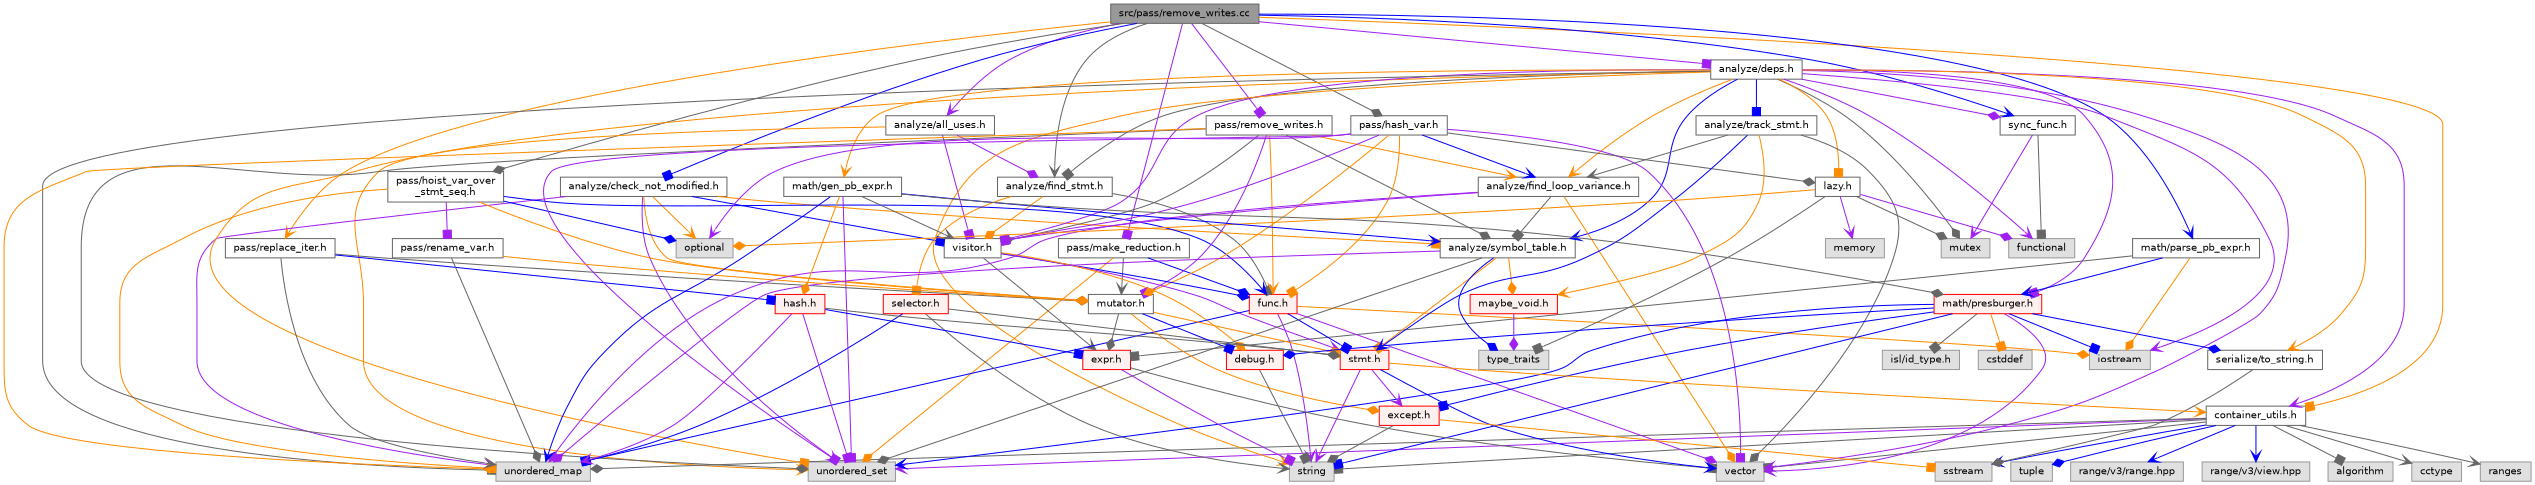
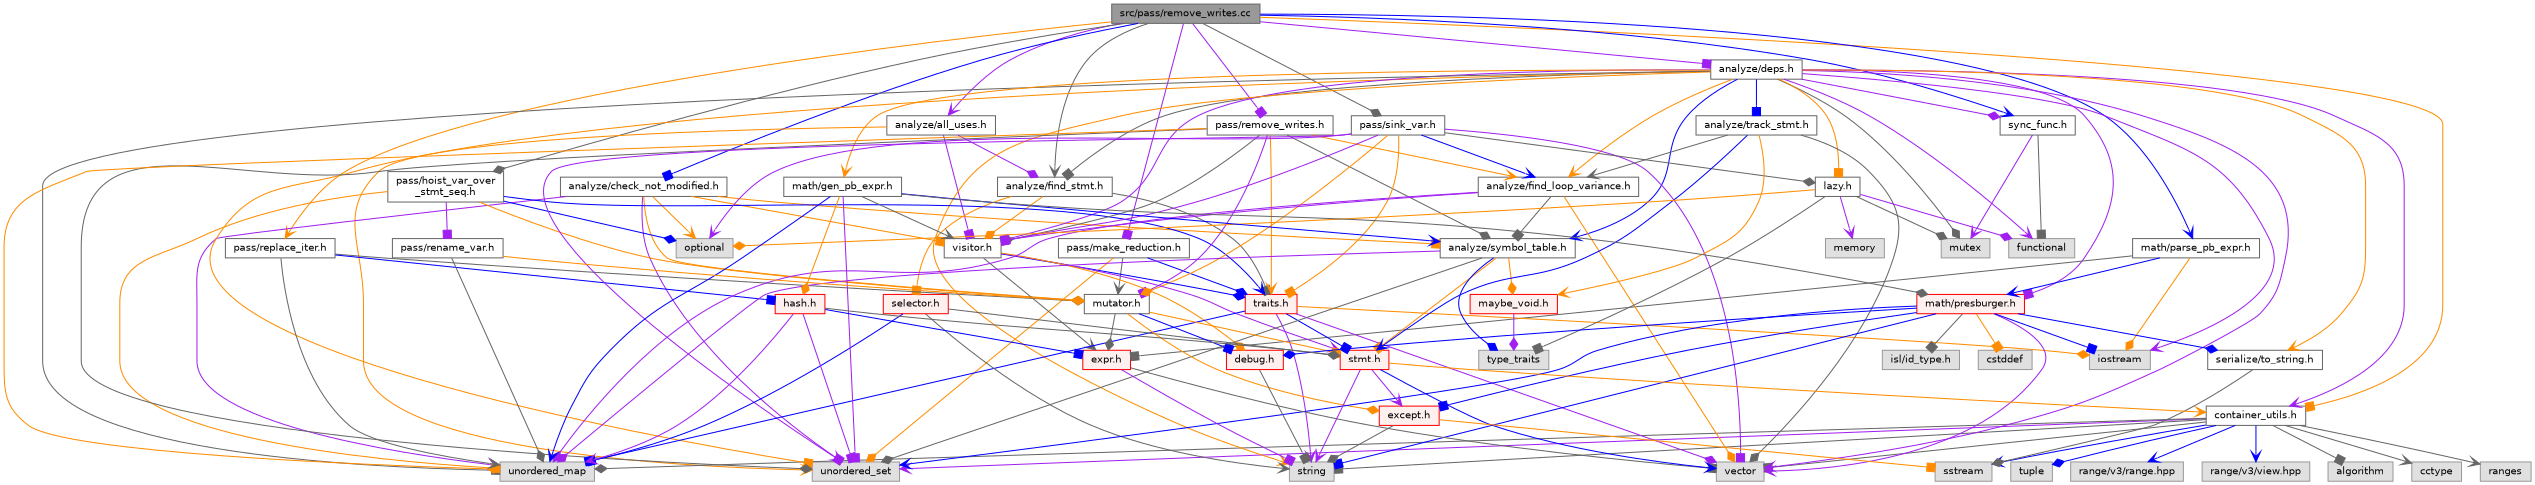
(1399, 125) -> (1398, 125)
(813, 218) -> (813, 218)
(1273, 304) -> (1271, 304)
